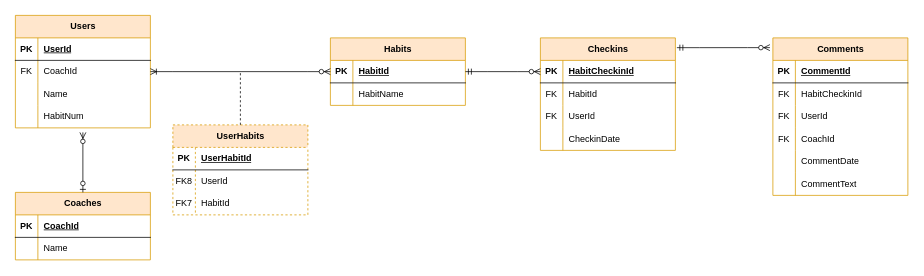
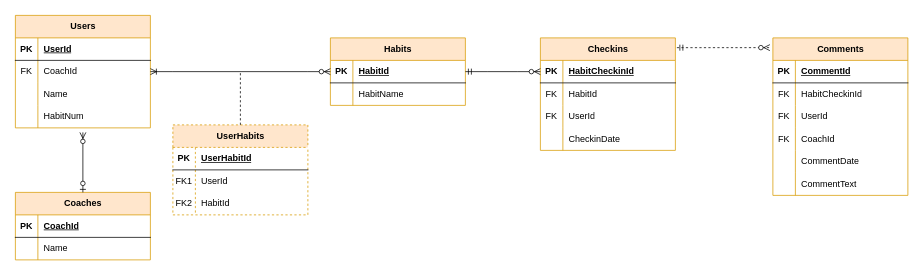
(723, 48) -> (723, 48)
(184, 181) -> (184, 181)
(184, 204) -> (184, 204)
